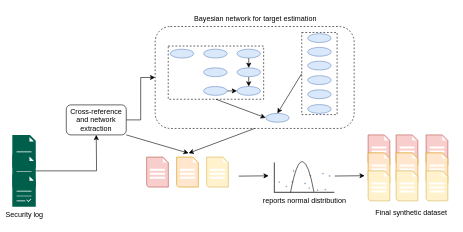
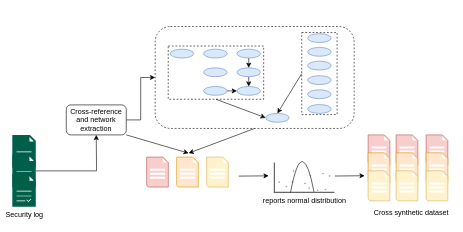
(255, 18) -> none
(412, 213) -> (412, 213)
